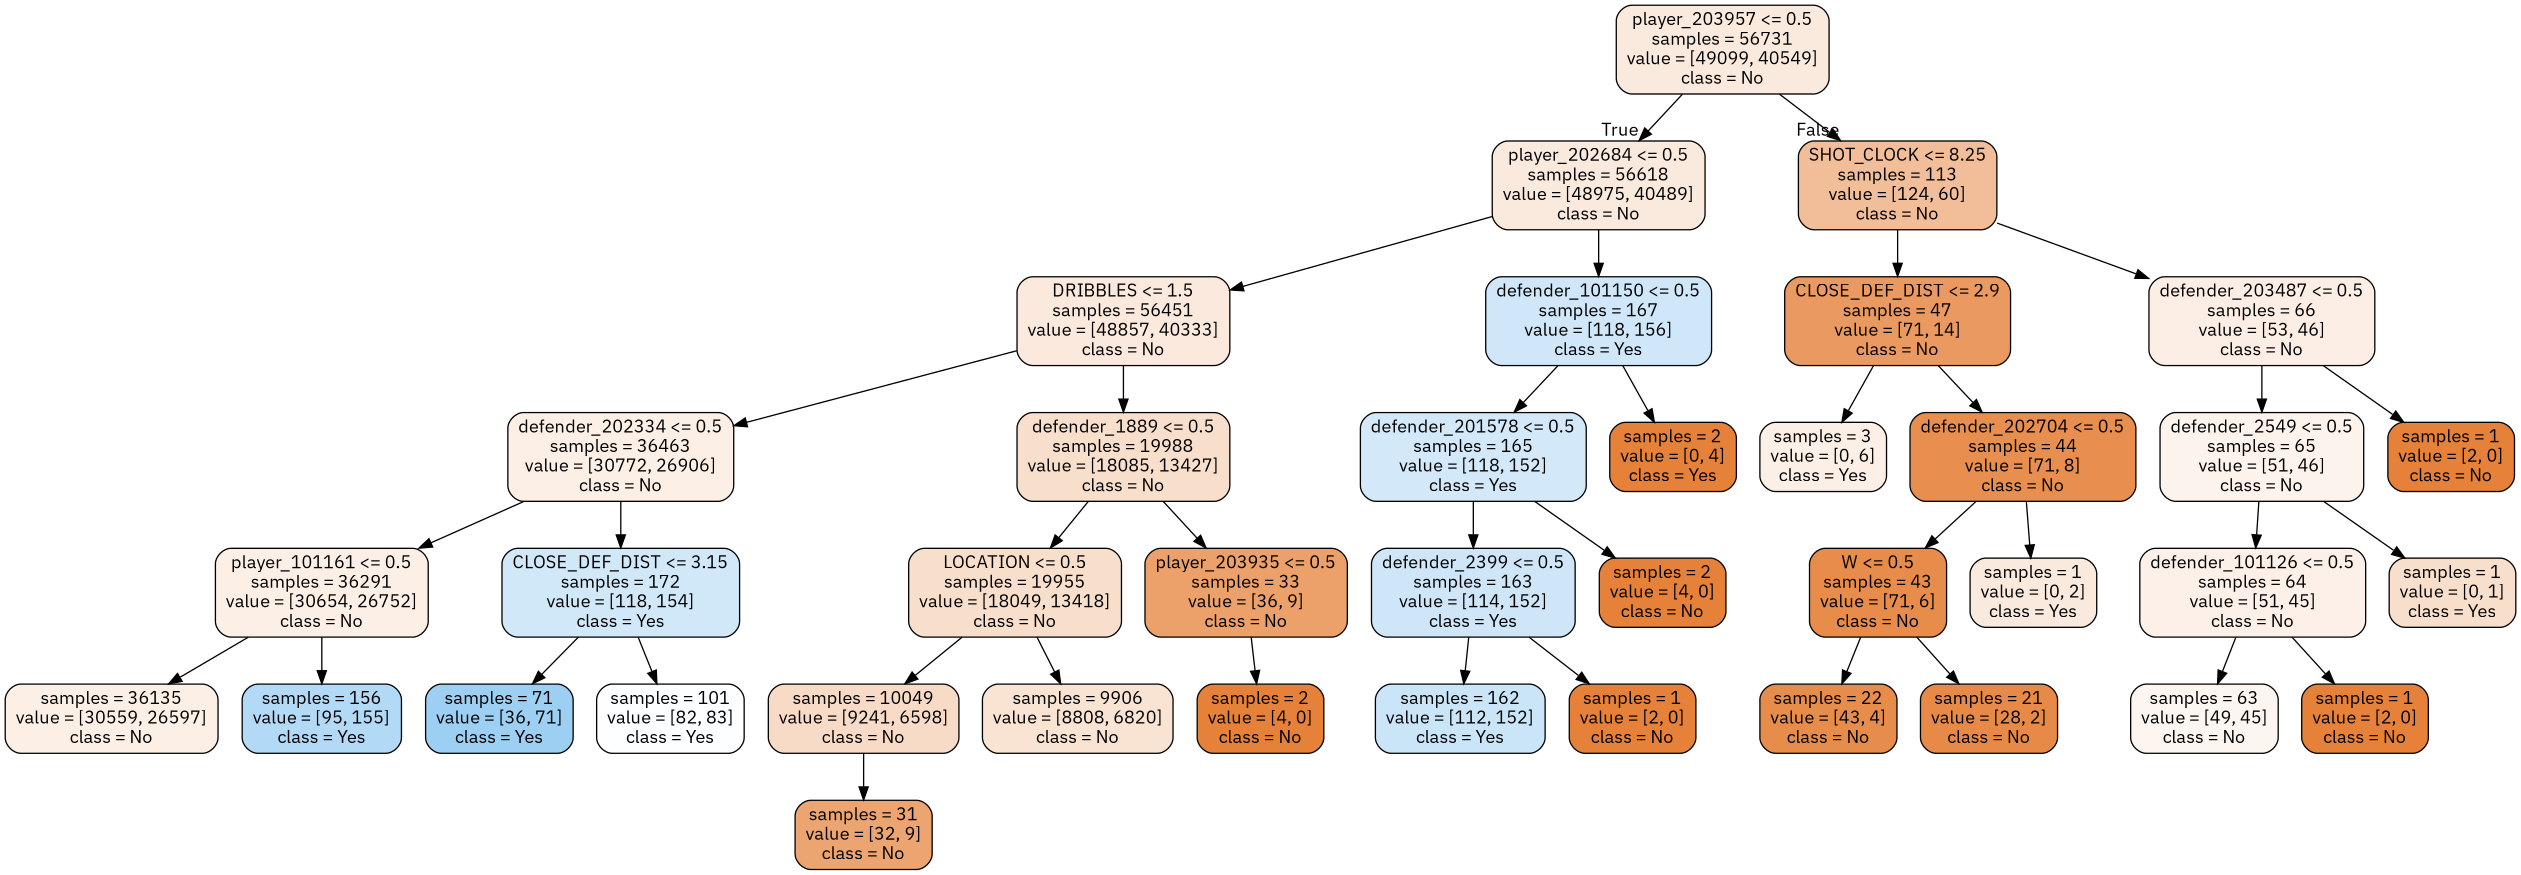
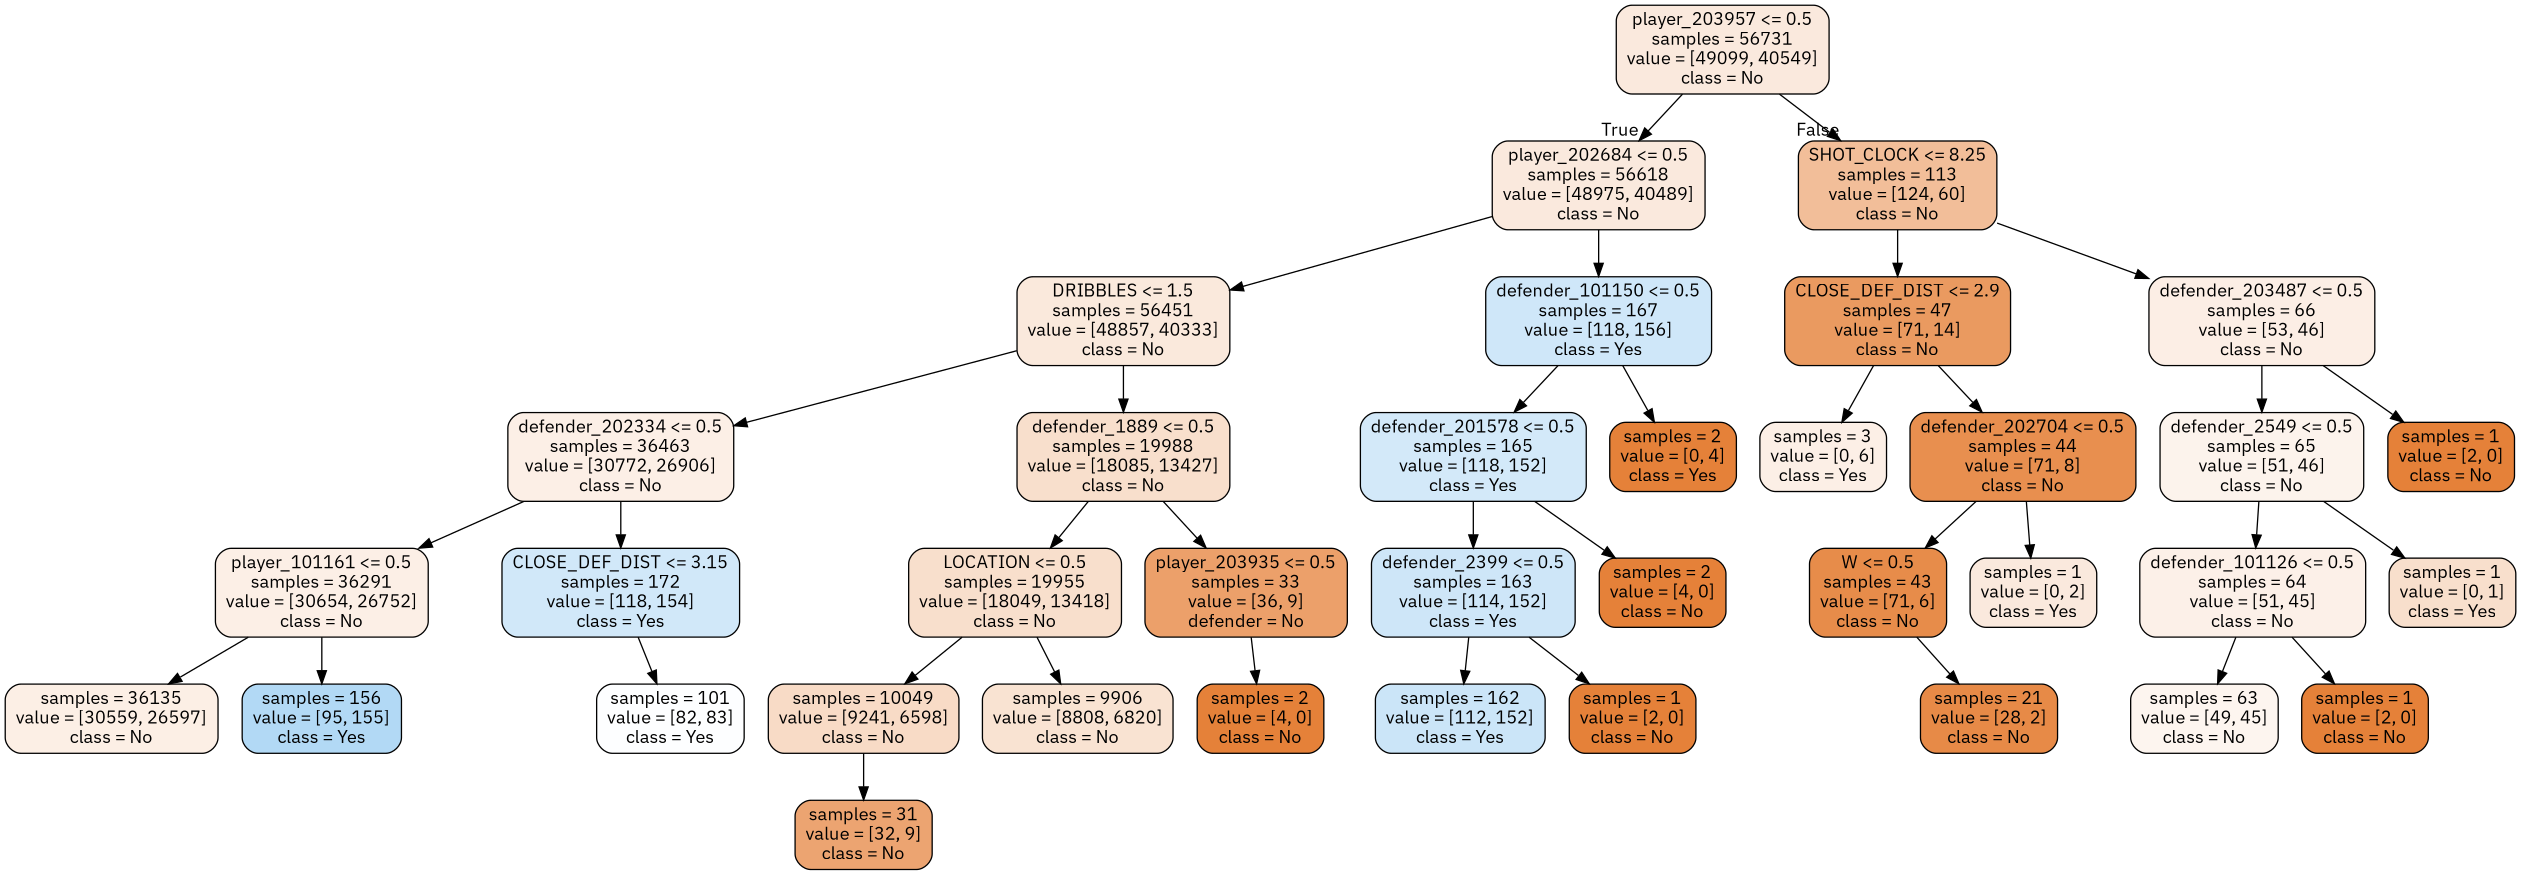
(1246, 593) -> (1246, 593)
(499, 719) -> none
(1828, 719) -> none
